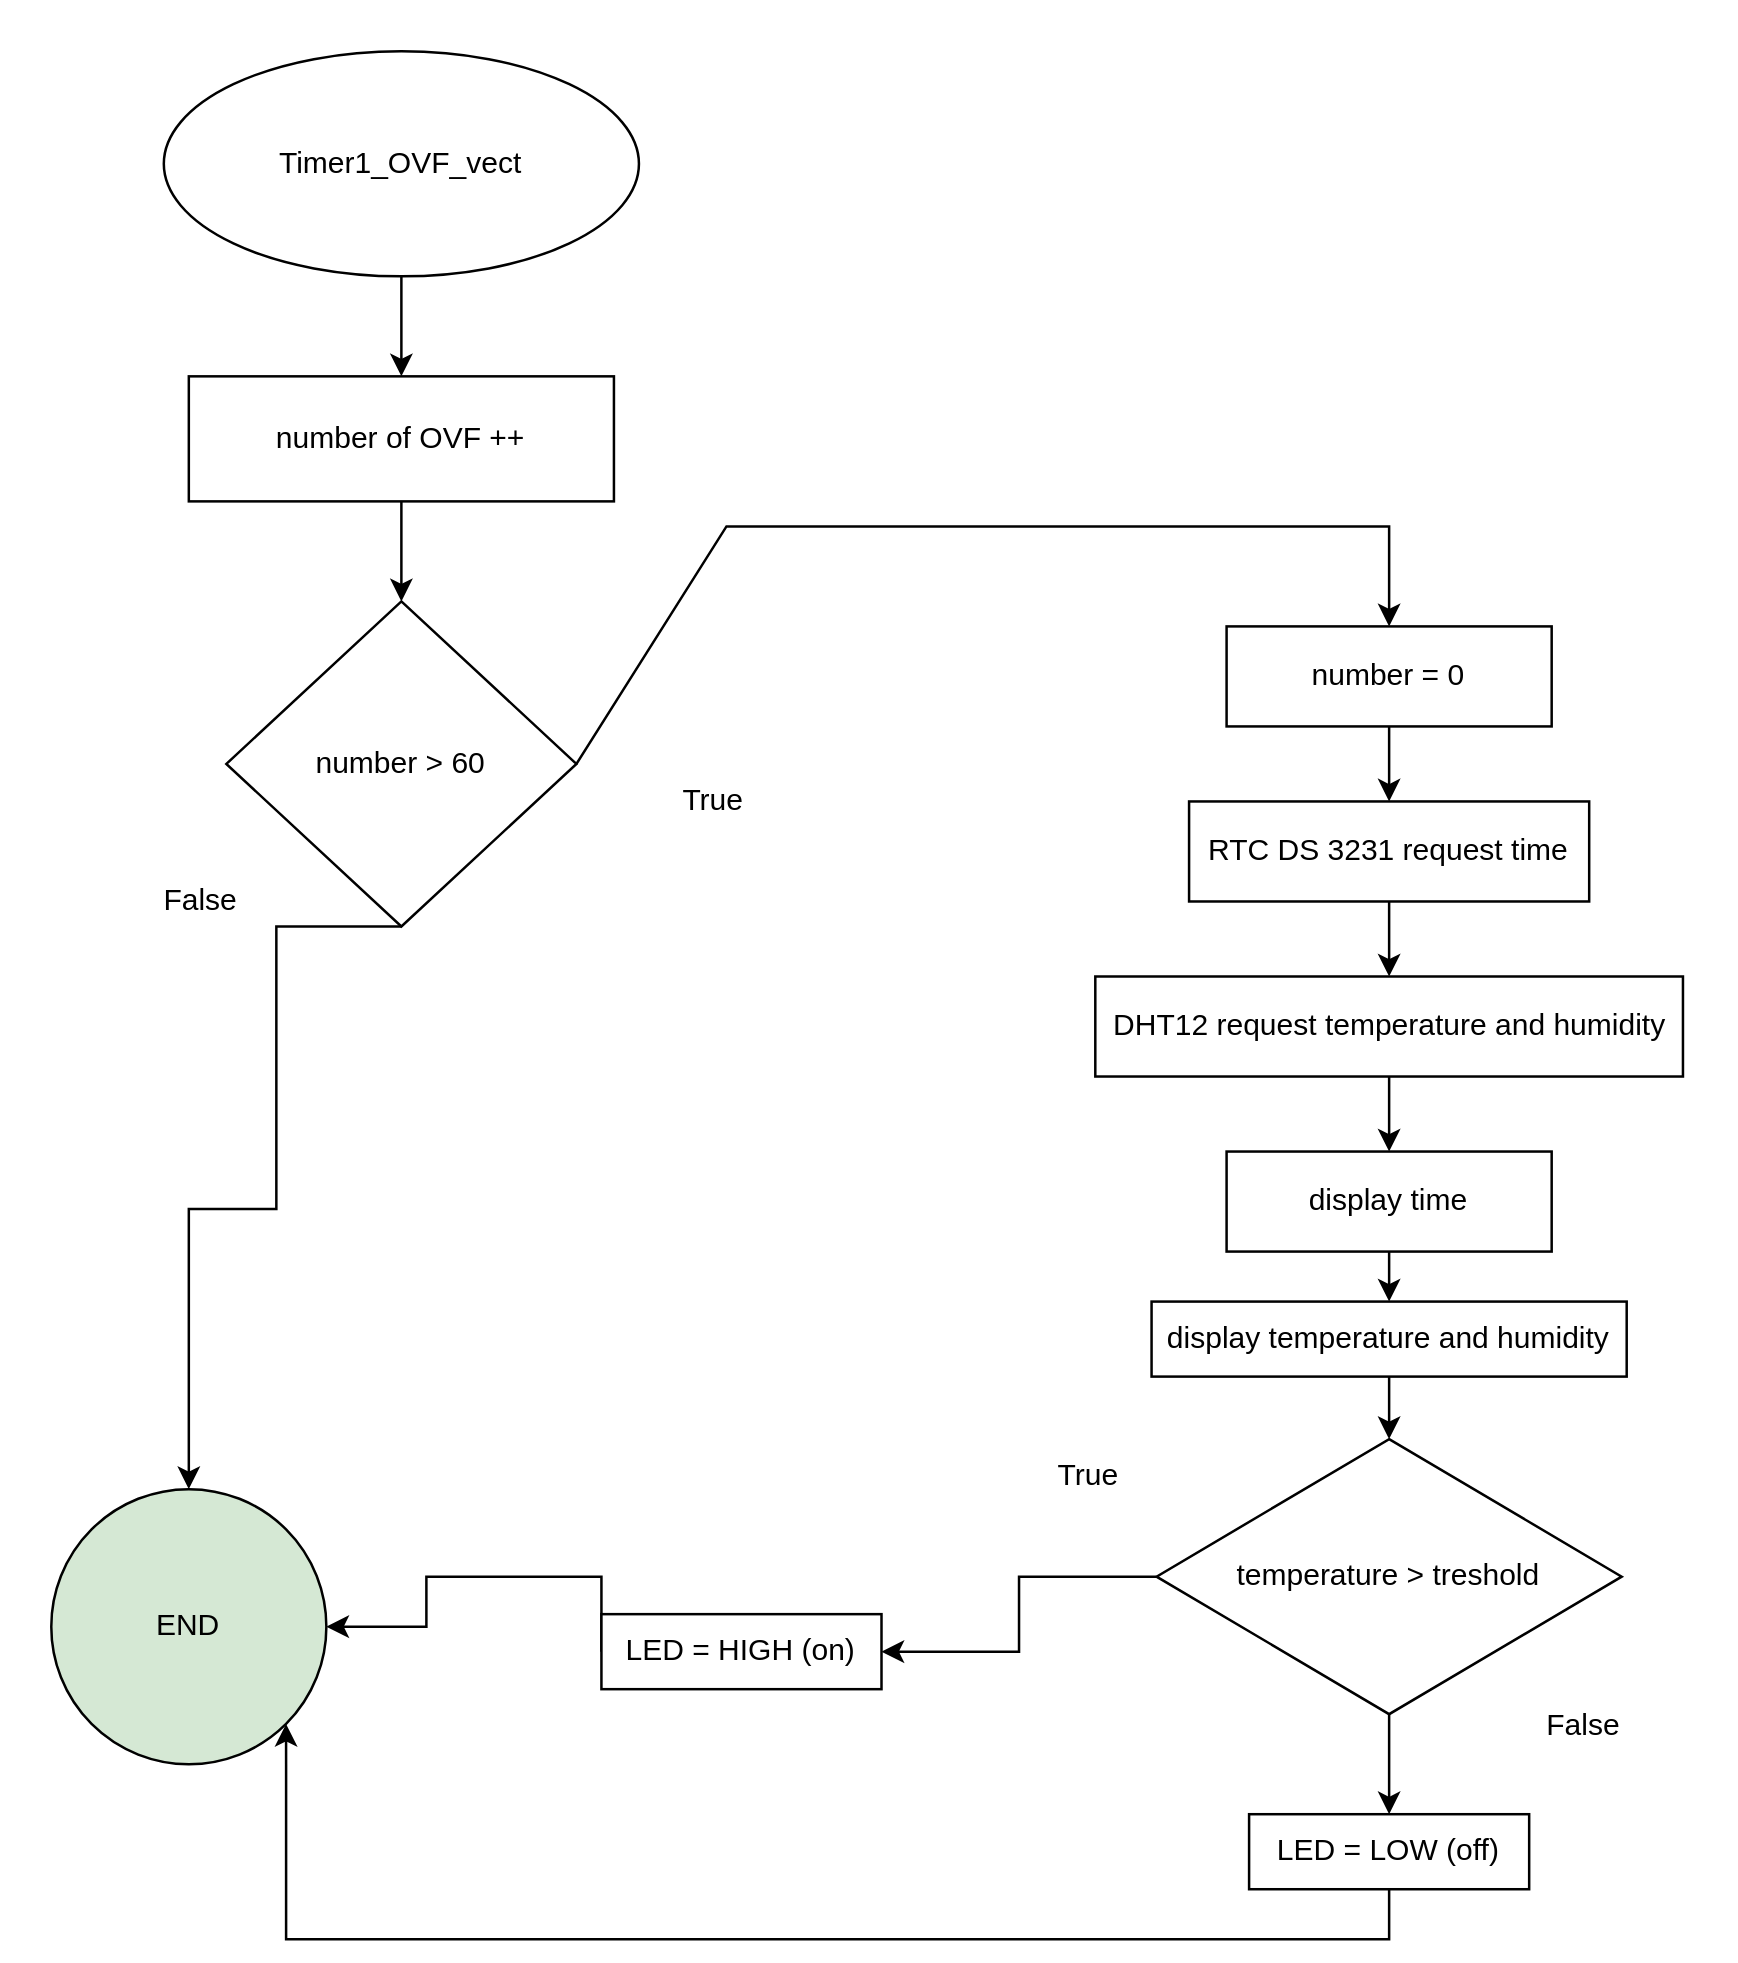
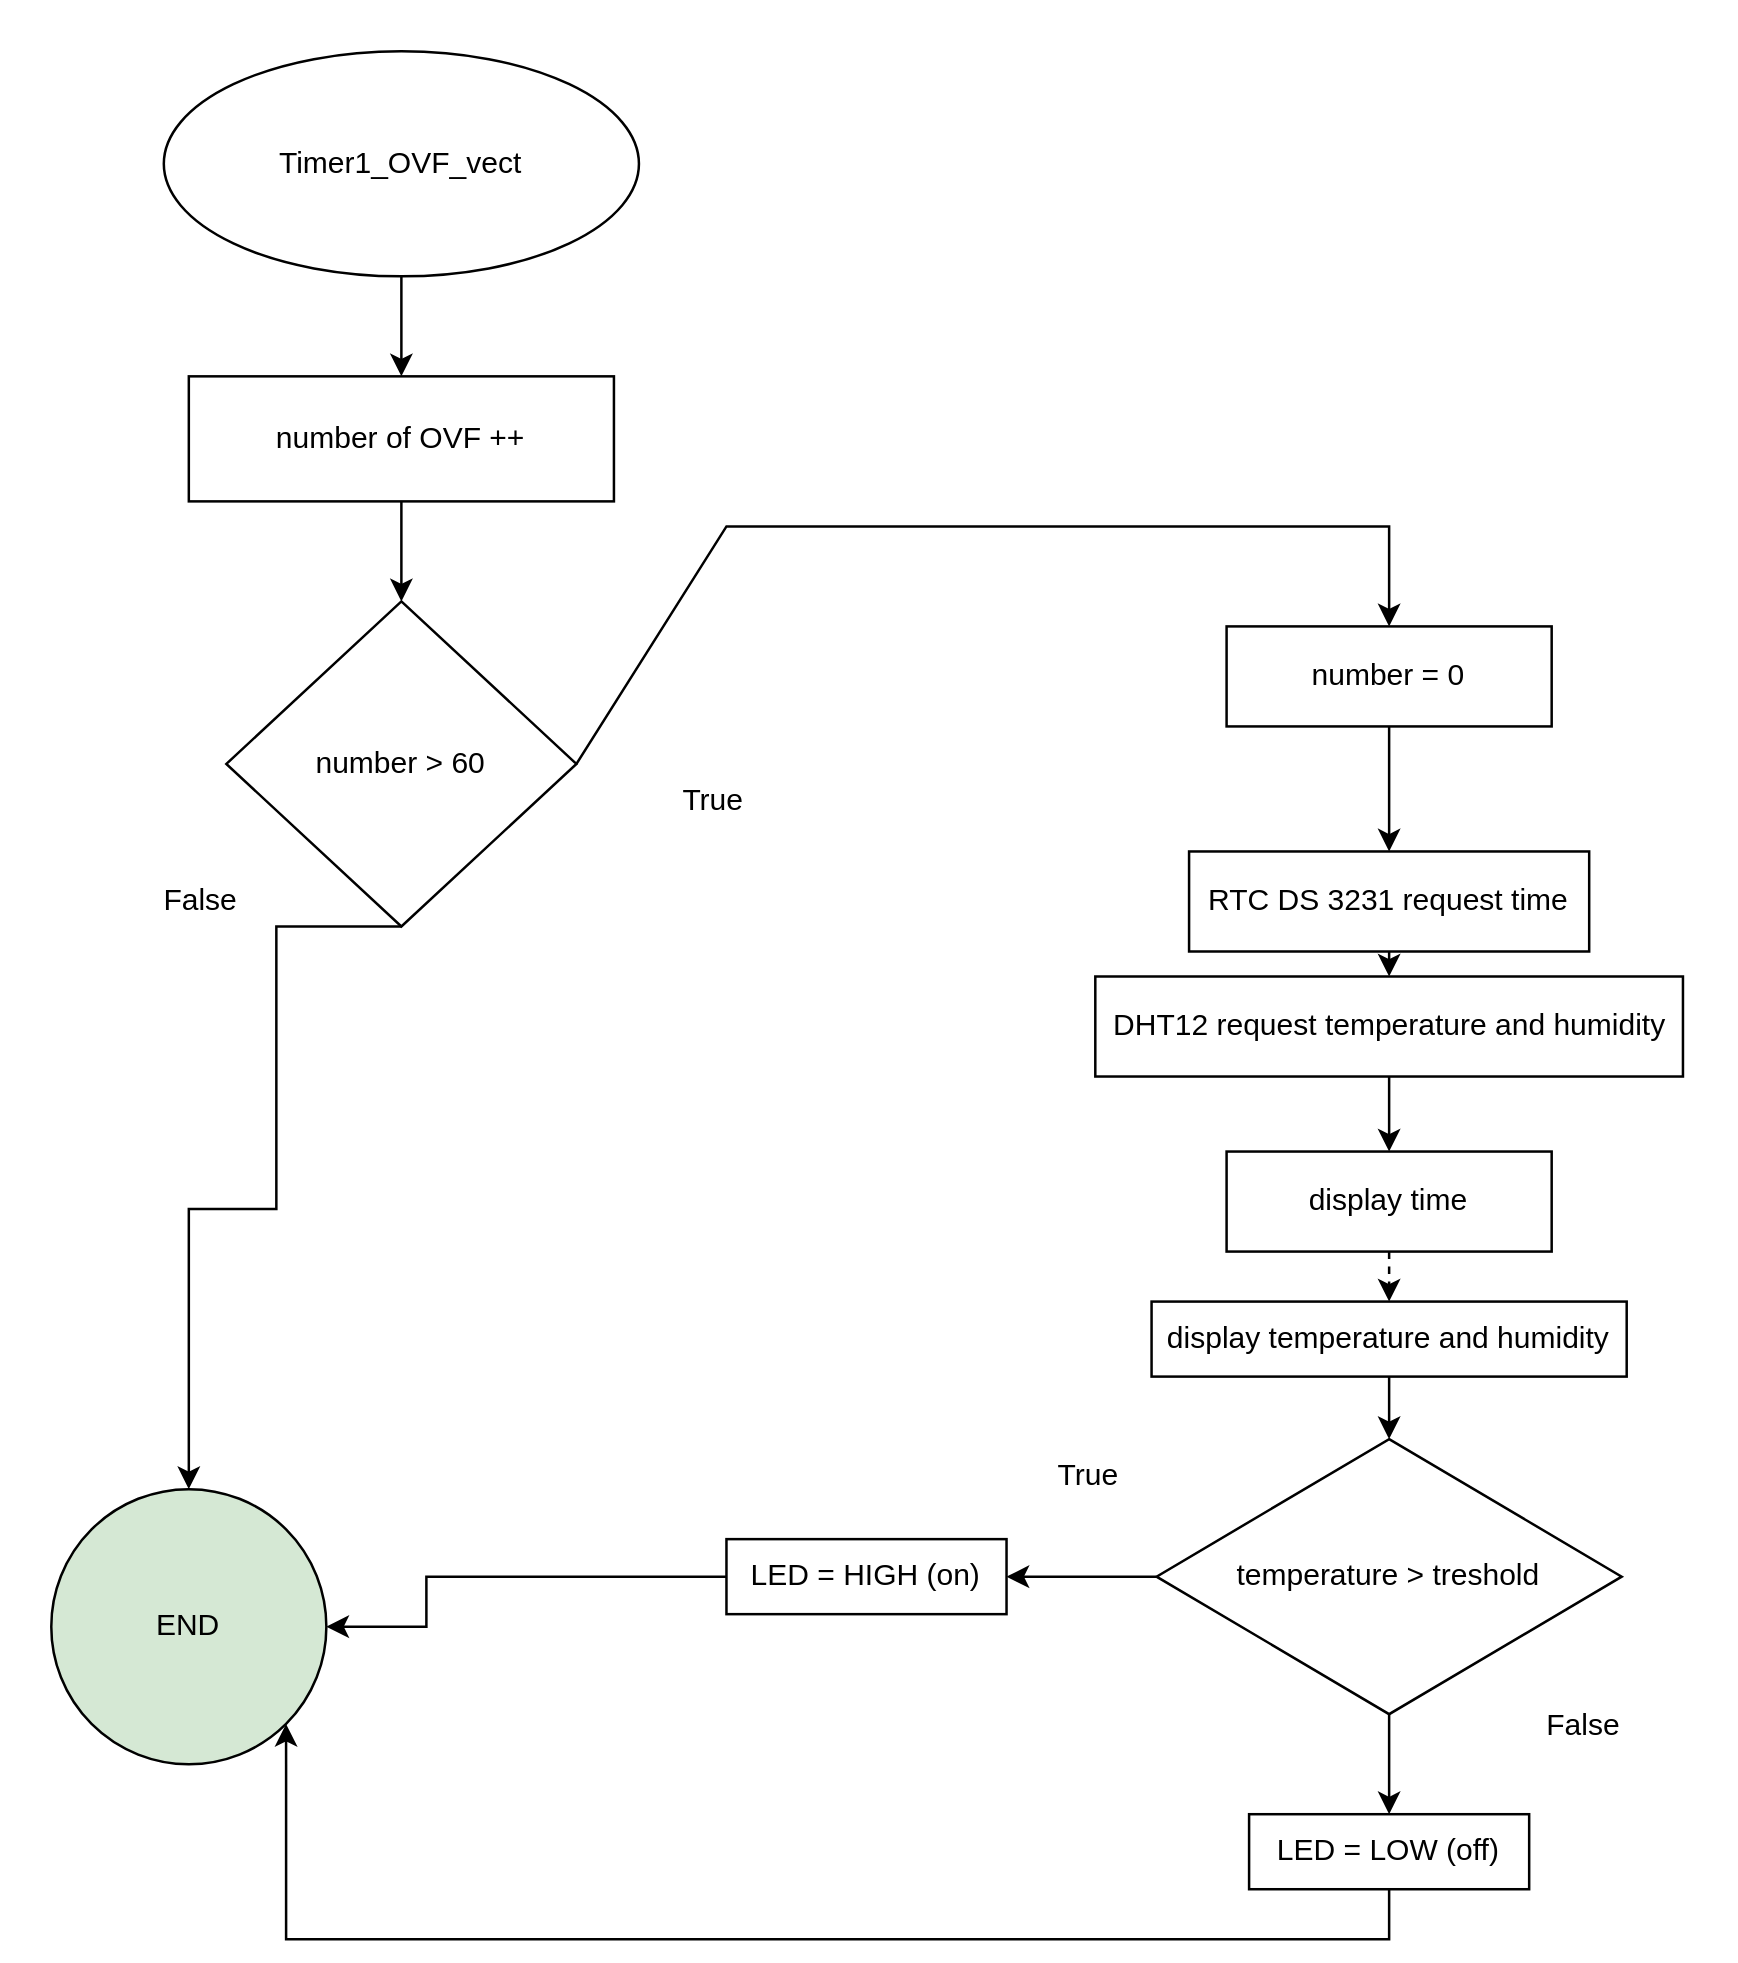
(1389, 851) -> (1389, 901)
(1389, 1267) -> (1389, 1267)
(741, 1651) -> (866, 1576)
